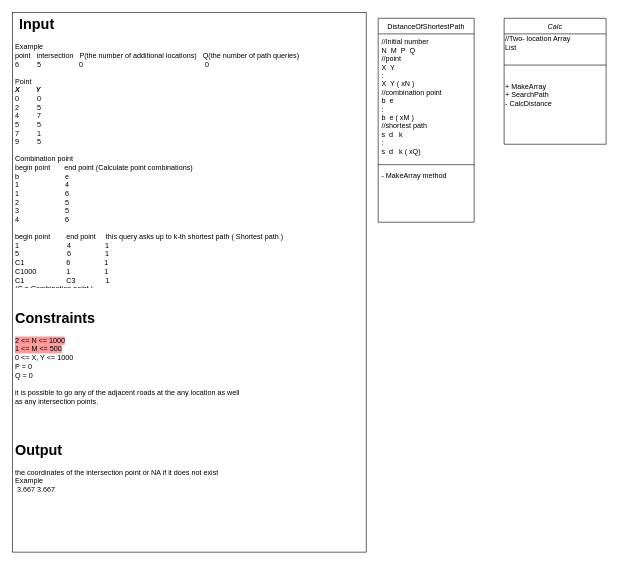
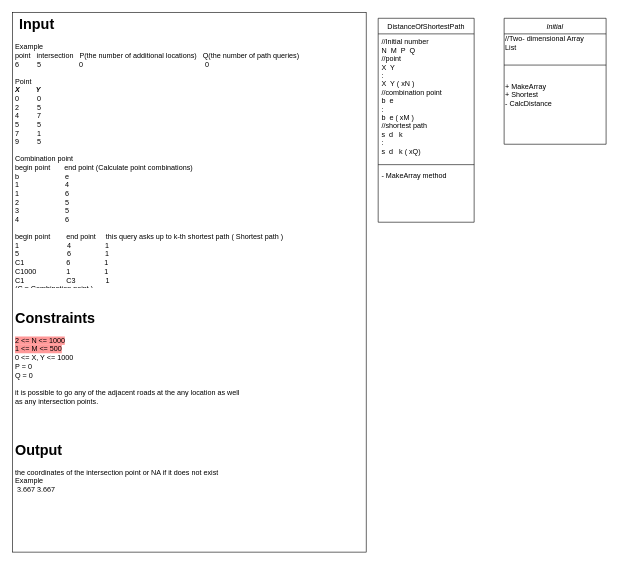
(555, 26) -> (555, 26)
(544, 43) -> (549, 43)
(531, 95) -> (531, 95)
